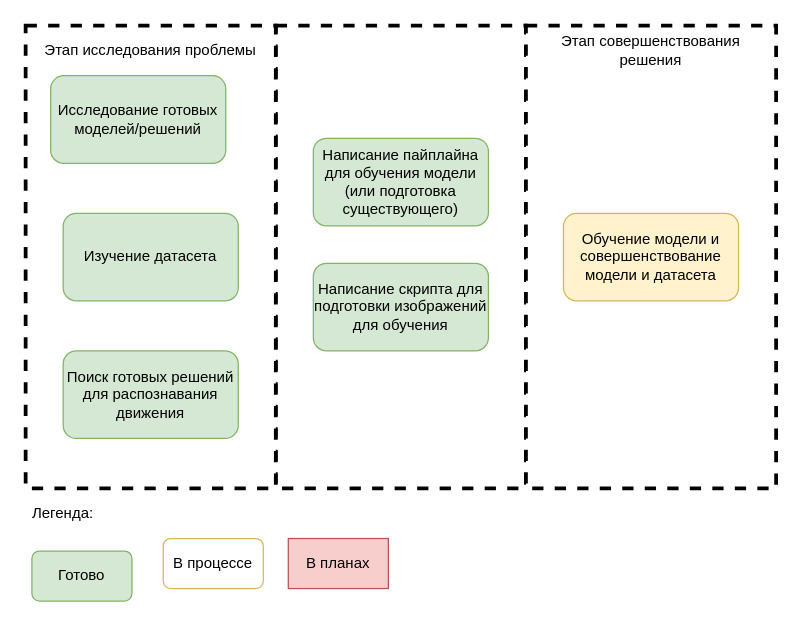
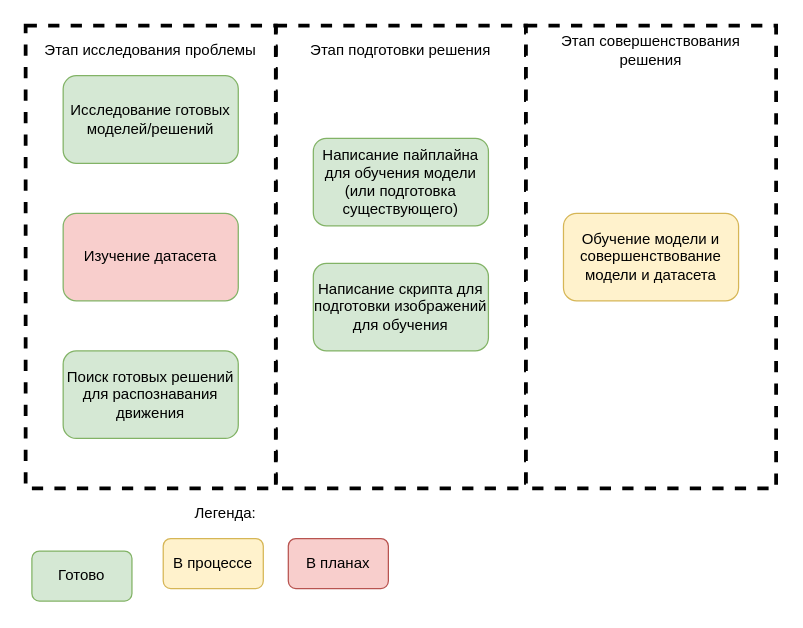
none -> (401, 51)
(138, 119) -> (151, 119)
(151, 257) -> (151, 257)
(63, 513) -> (226, 513)
(213, 563) -> (213, 563)
(338, 563) -> (338, 563)
